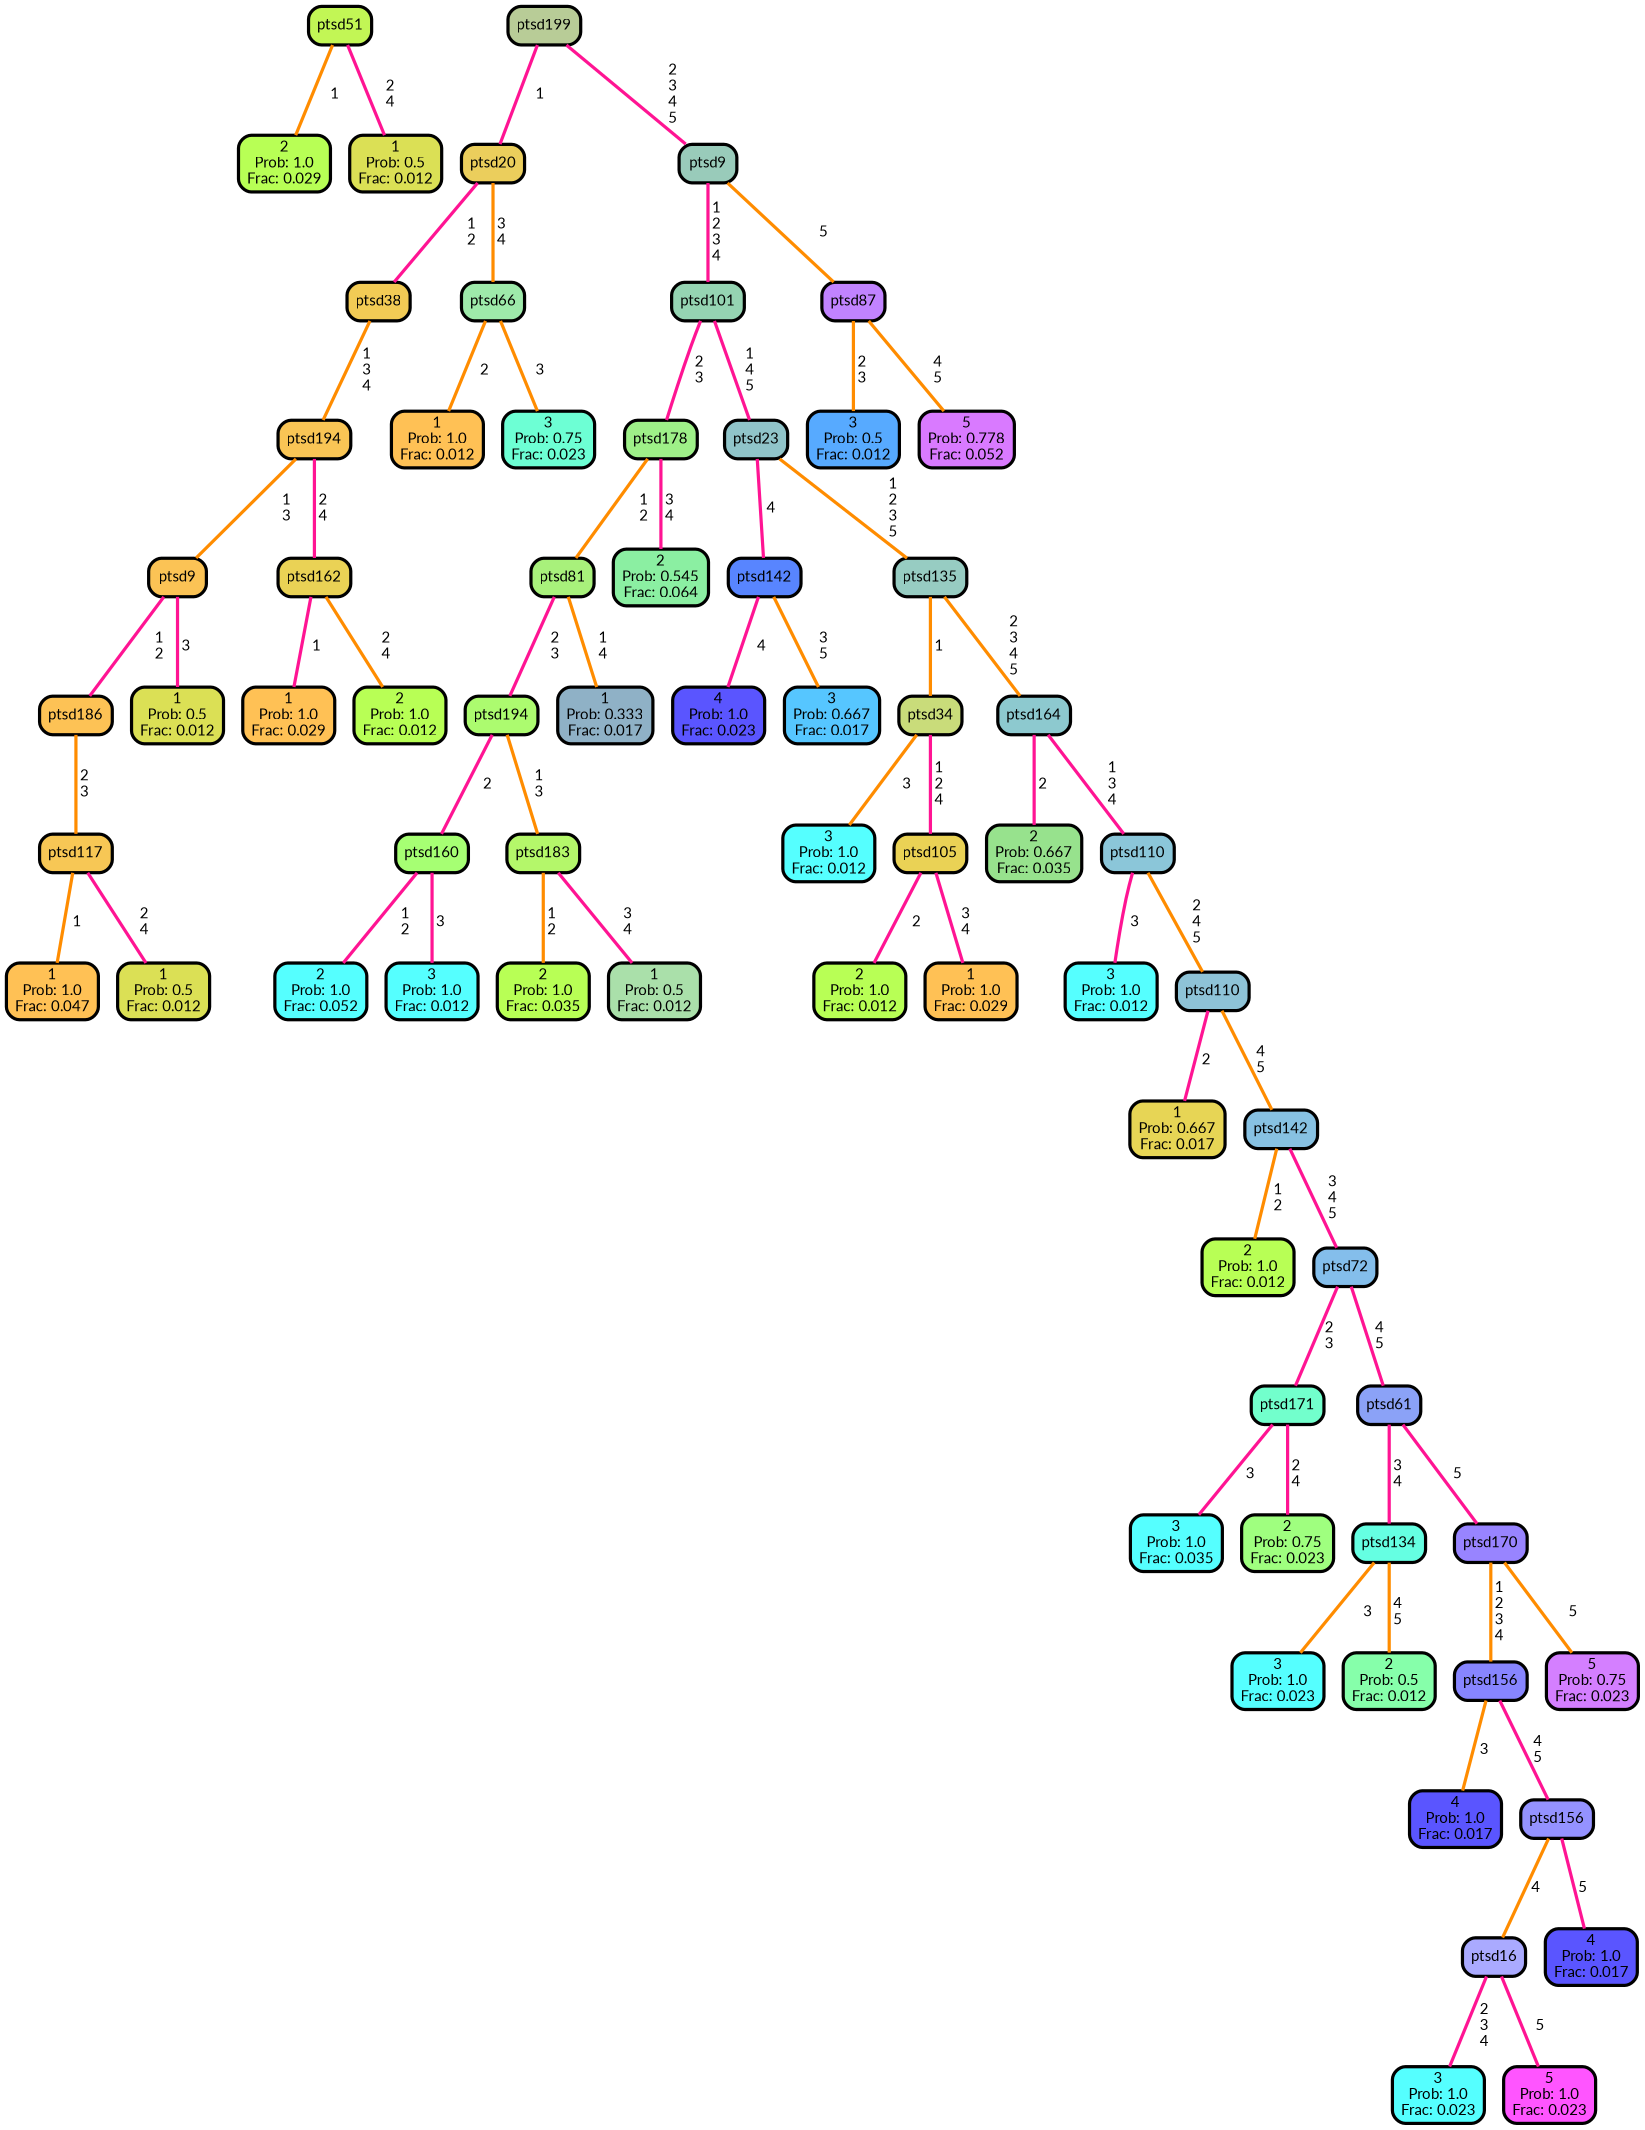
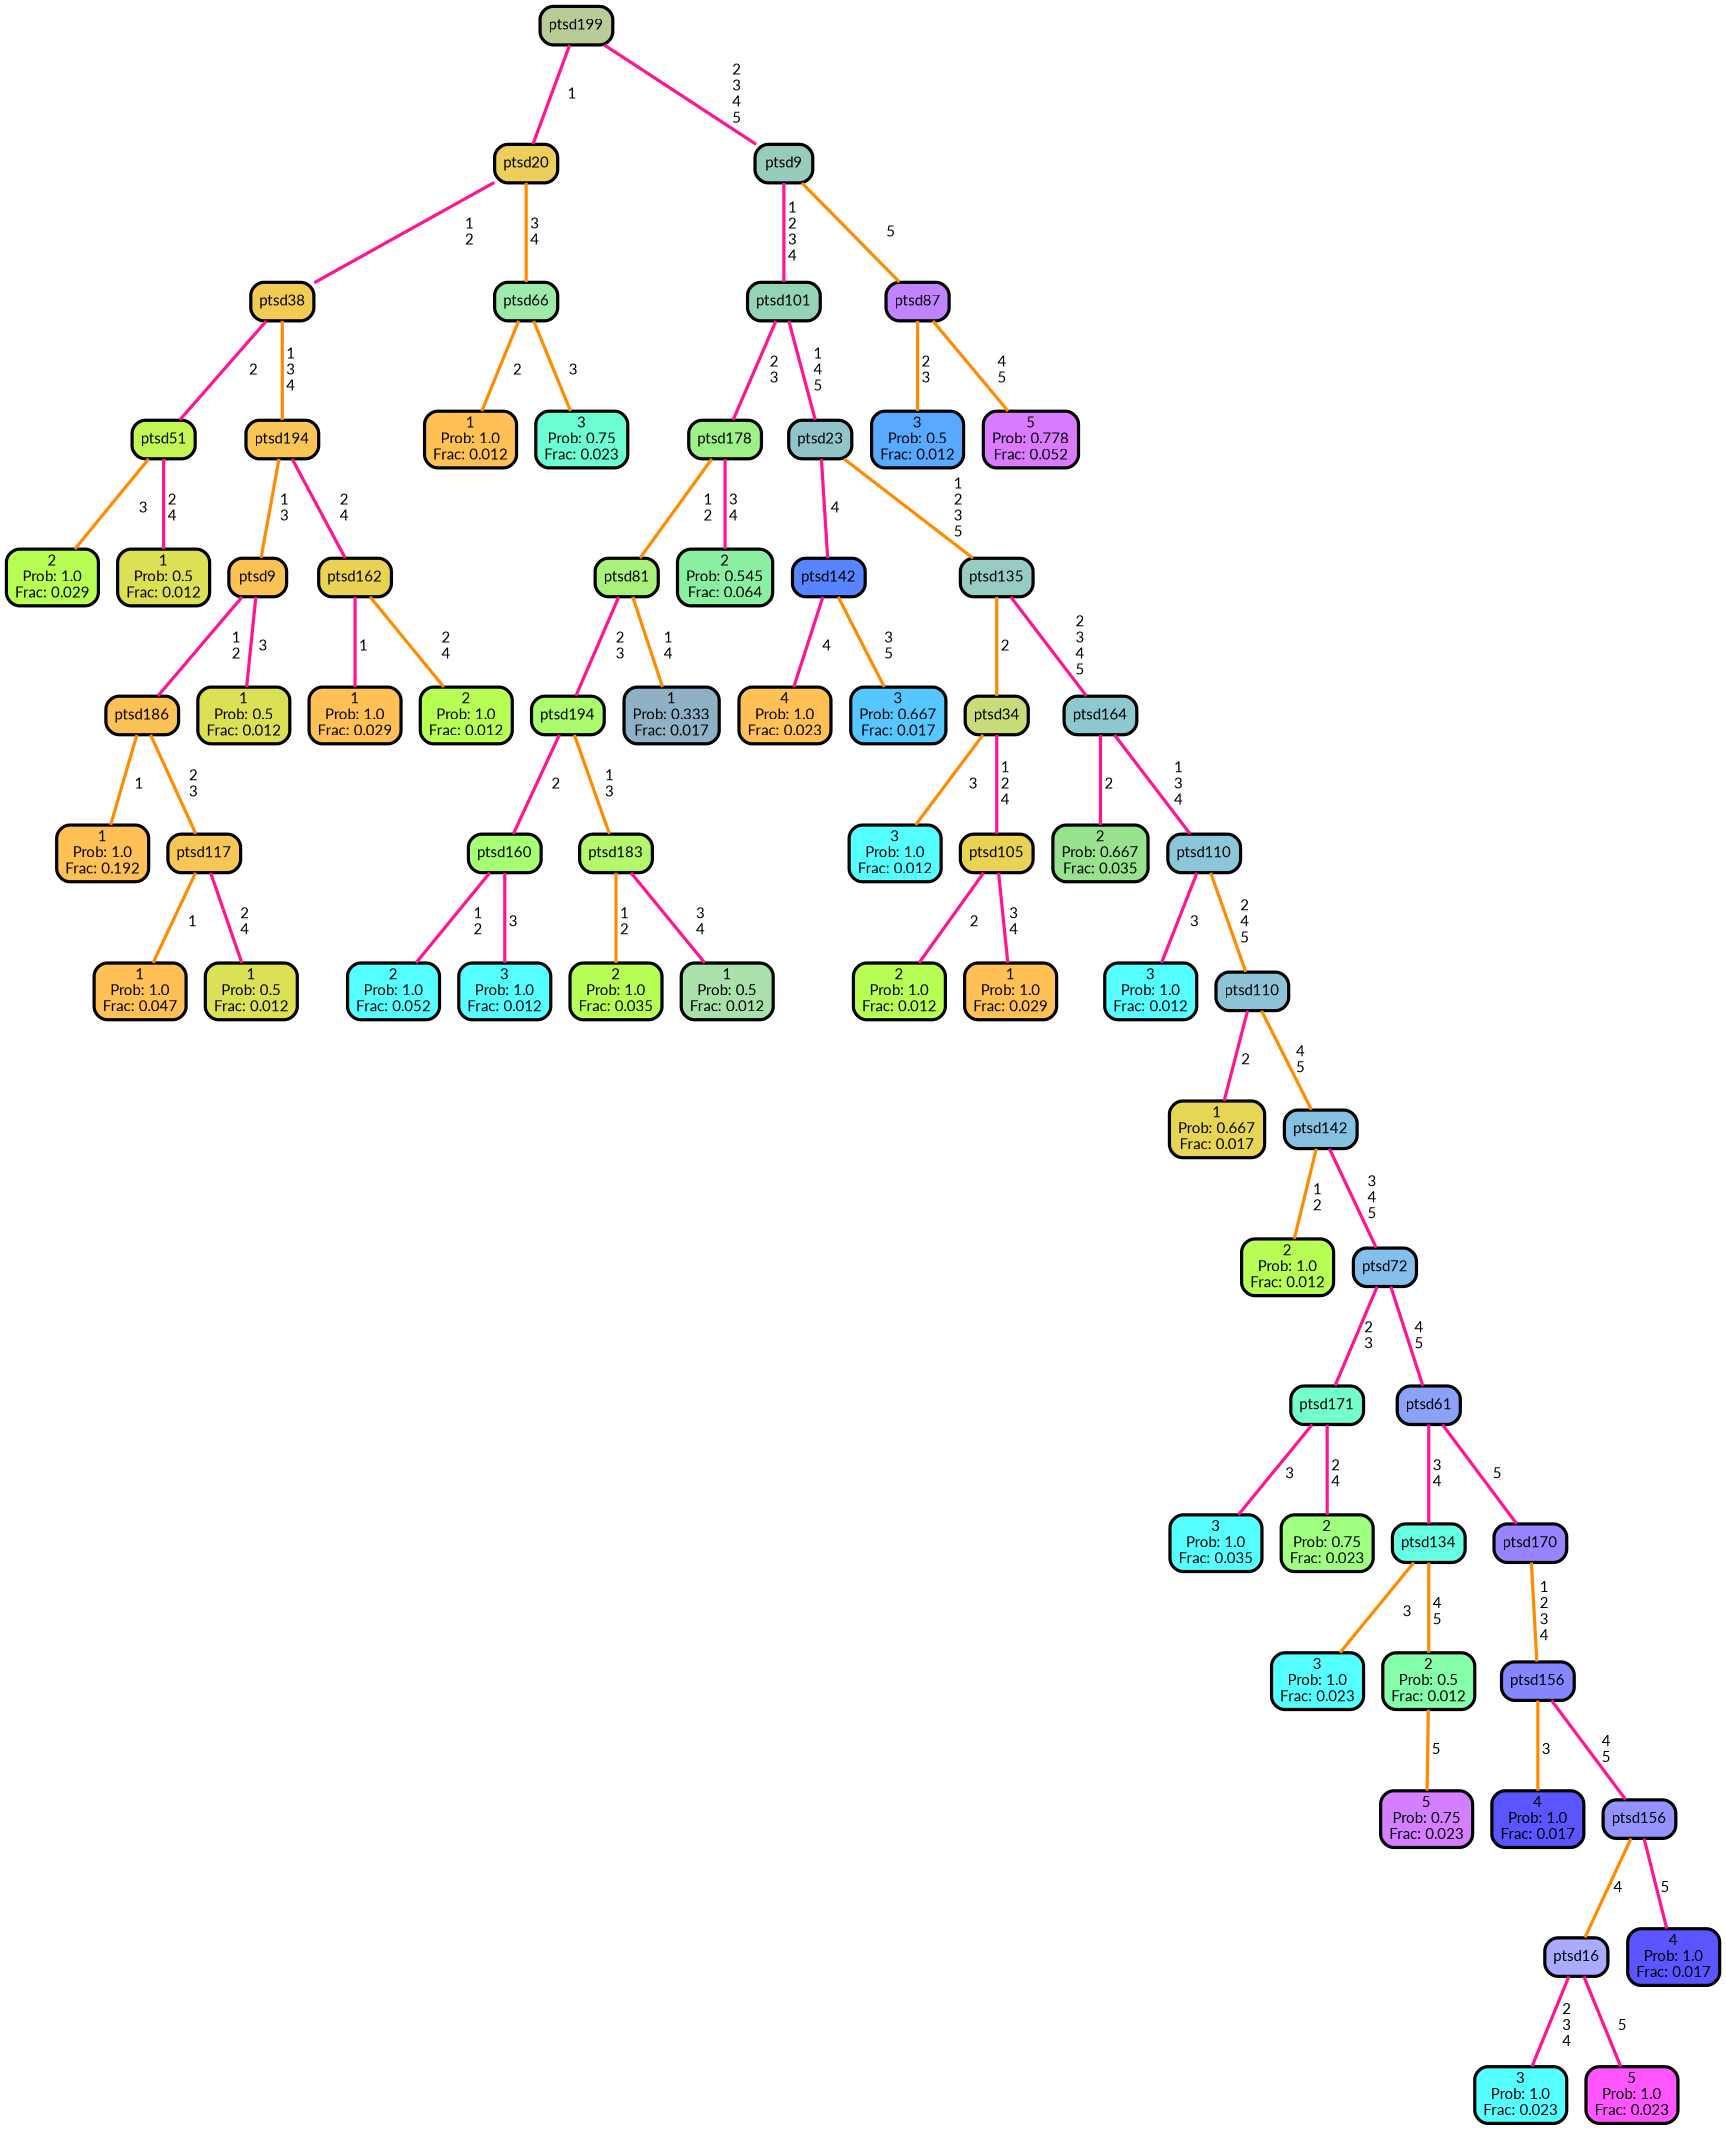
(333, 95) -> (142, 509)
none -> (223, 370)
(937, 646) -> (1004, 646)
(982, 646) -> (1049, 646)
(719, 715) -> (785, 715)
none -> (103, 853)
(1538, 1608) -> (1428, 1750)
